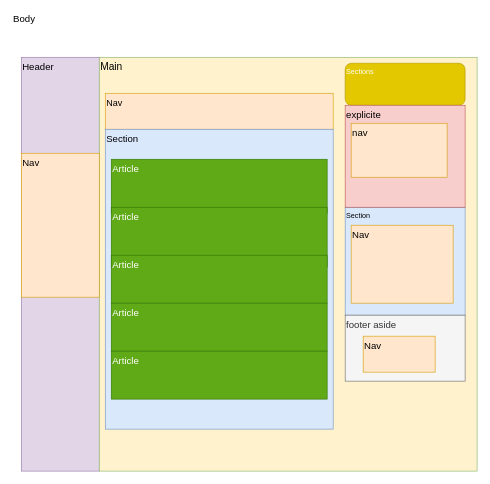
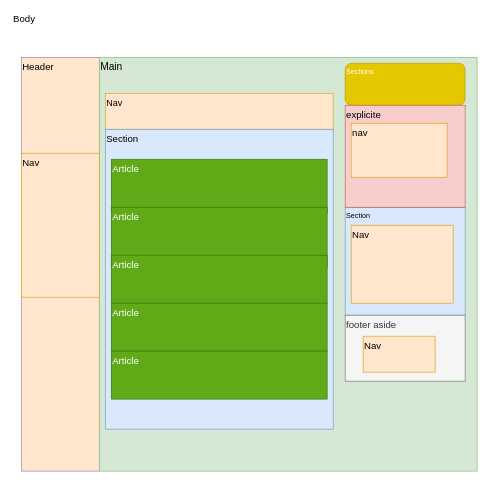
(39, 67) -> (39, 67)
(111, 68) -> (111, 68)
